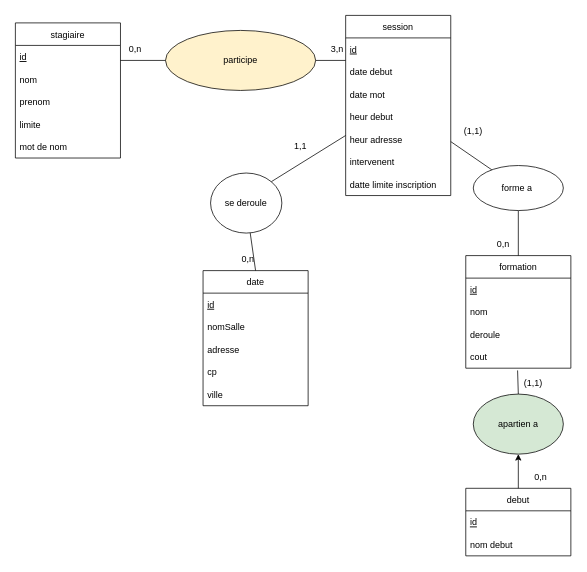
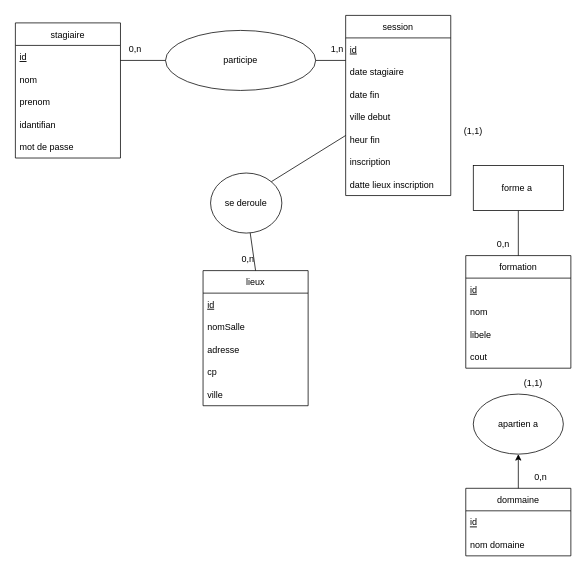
(337, 49) -> (337, 49)
(240, 60) -> (240, 60)
(374, 72) -> (381, 72)
(368, 95) -> (367, 95)
(374, 117) -> (373, 117)
(31, 125) -> (41, 125)
(379, 140) -> (367, 140)
(42, 147) -> (47, 147)
(300, 147) -> none
(471, 156) -> none
(376, 162) -> (374, 162)
(401, 185) -> (399, 185)
(518, 188) -> (518, 188)
(255, 282) -> (255, 282)
(486, 335) -> (481, 335)
(518, 382) -> none
(518, 424) -> (518, 424)
(518, 500) -> (518, 500)
(491, 545) -> (495, 545)
